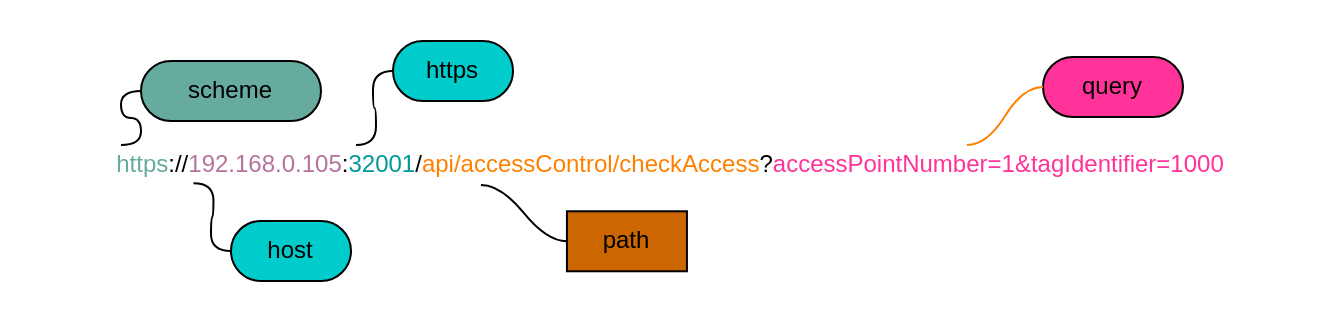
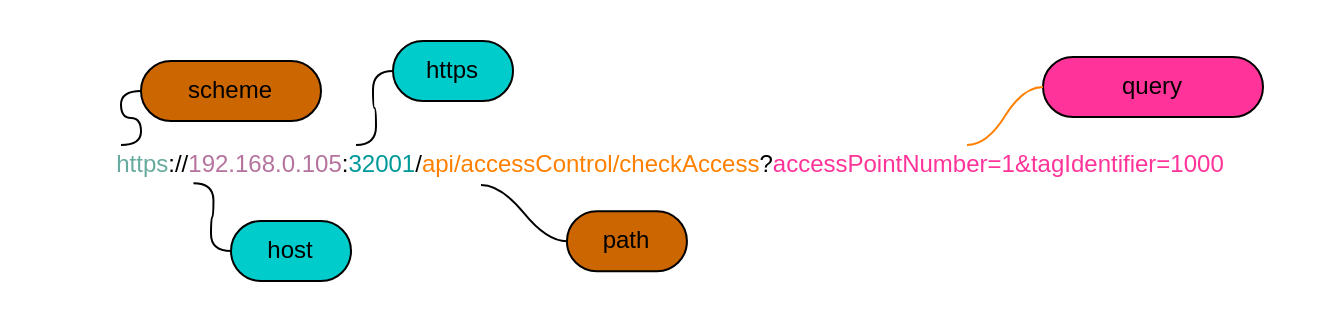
(1113, 87) -> (1153, 87)
(231, 91) -> (231, 91)
(627, 241) -> (627, 241)
